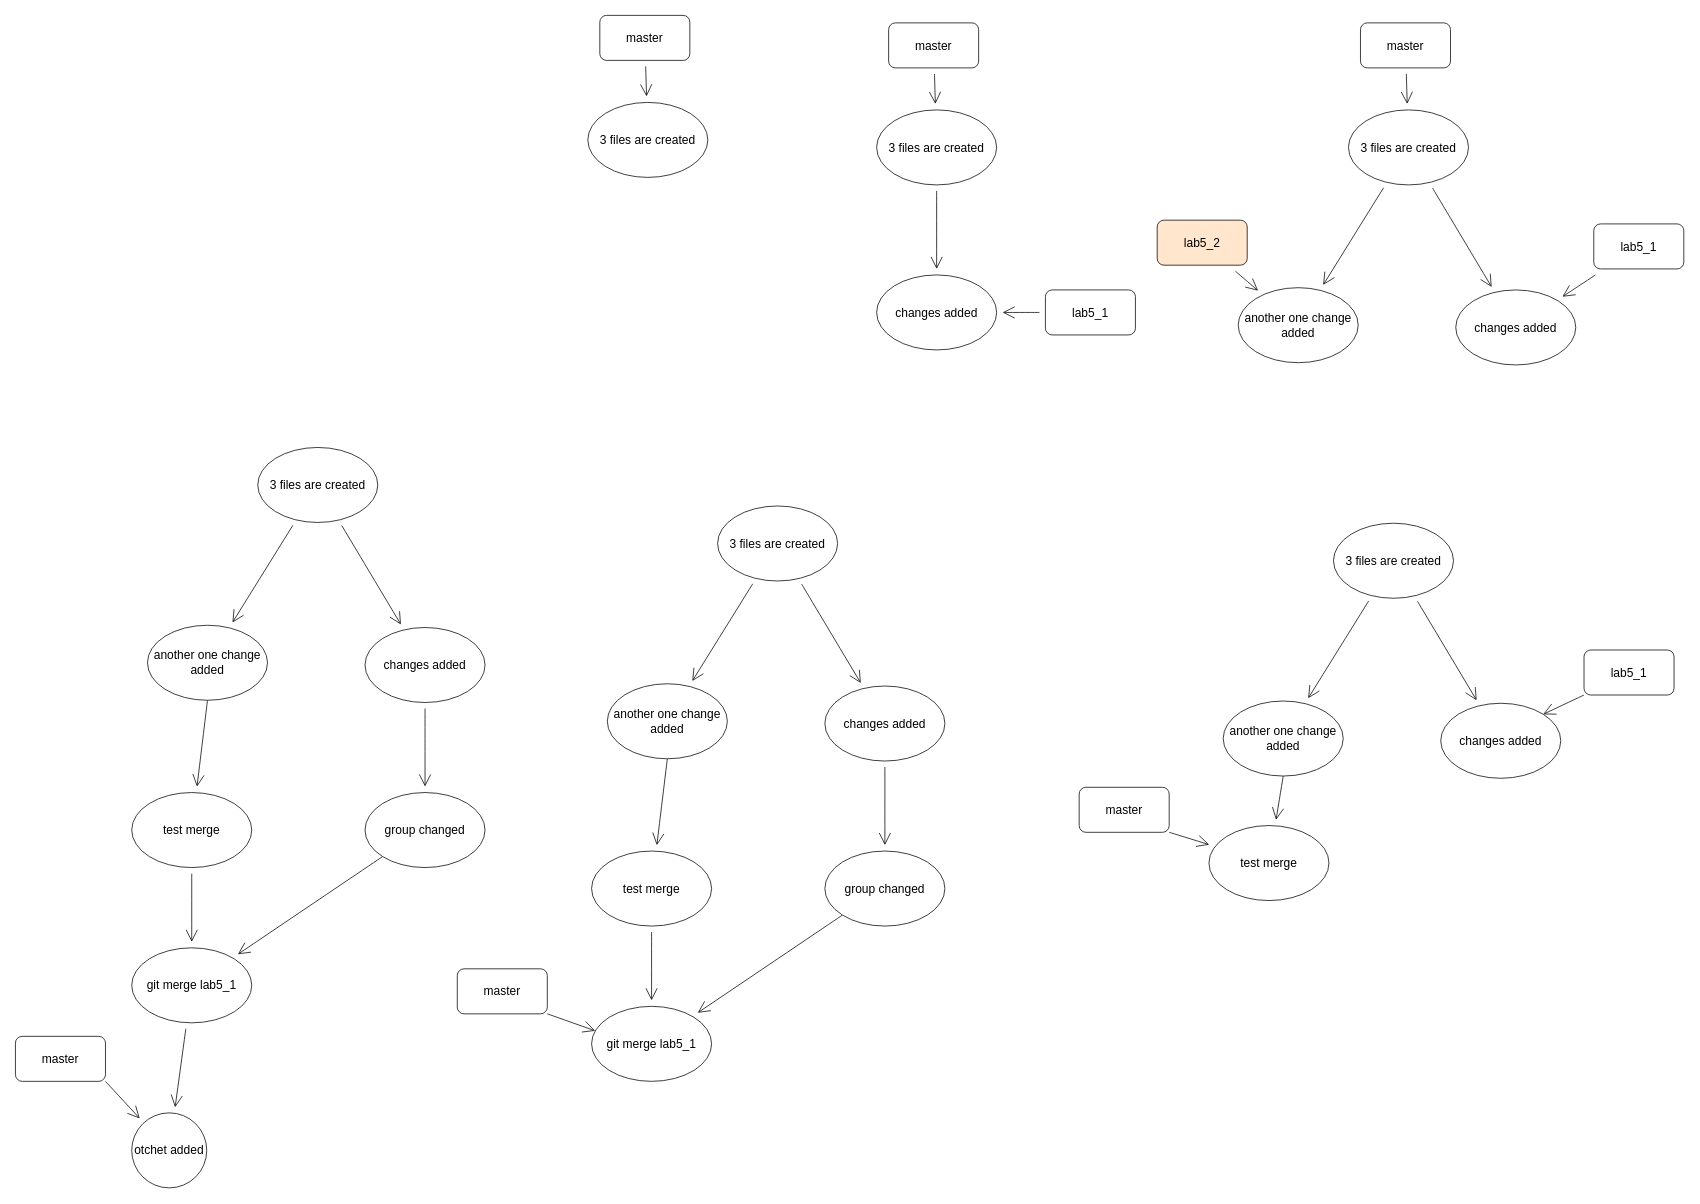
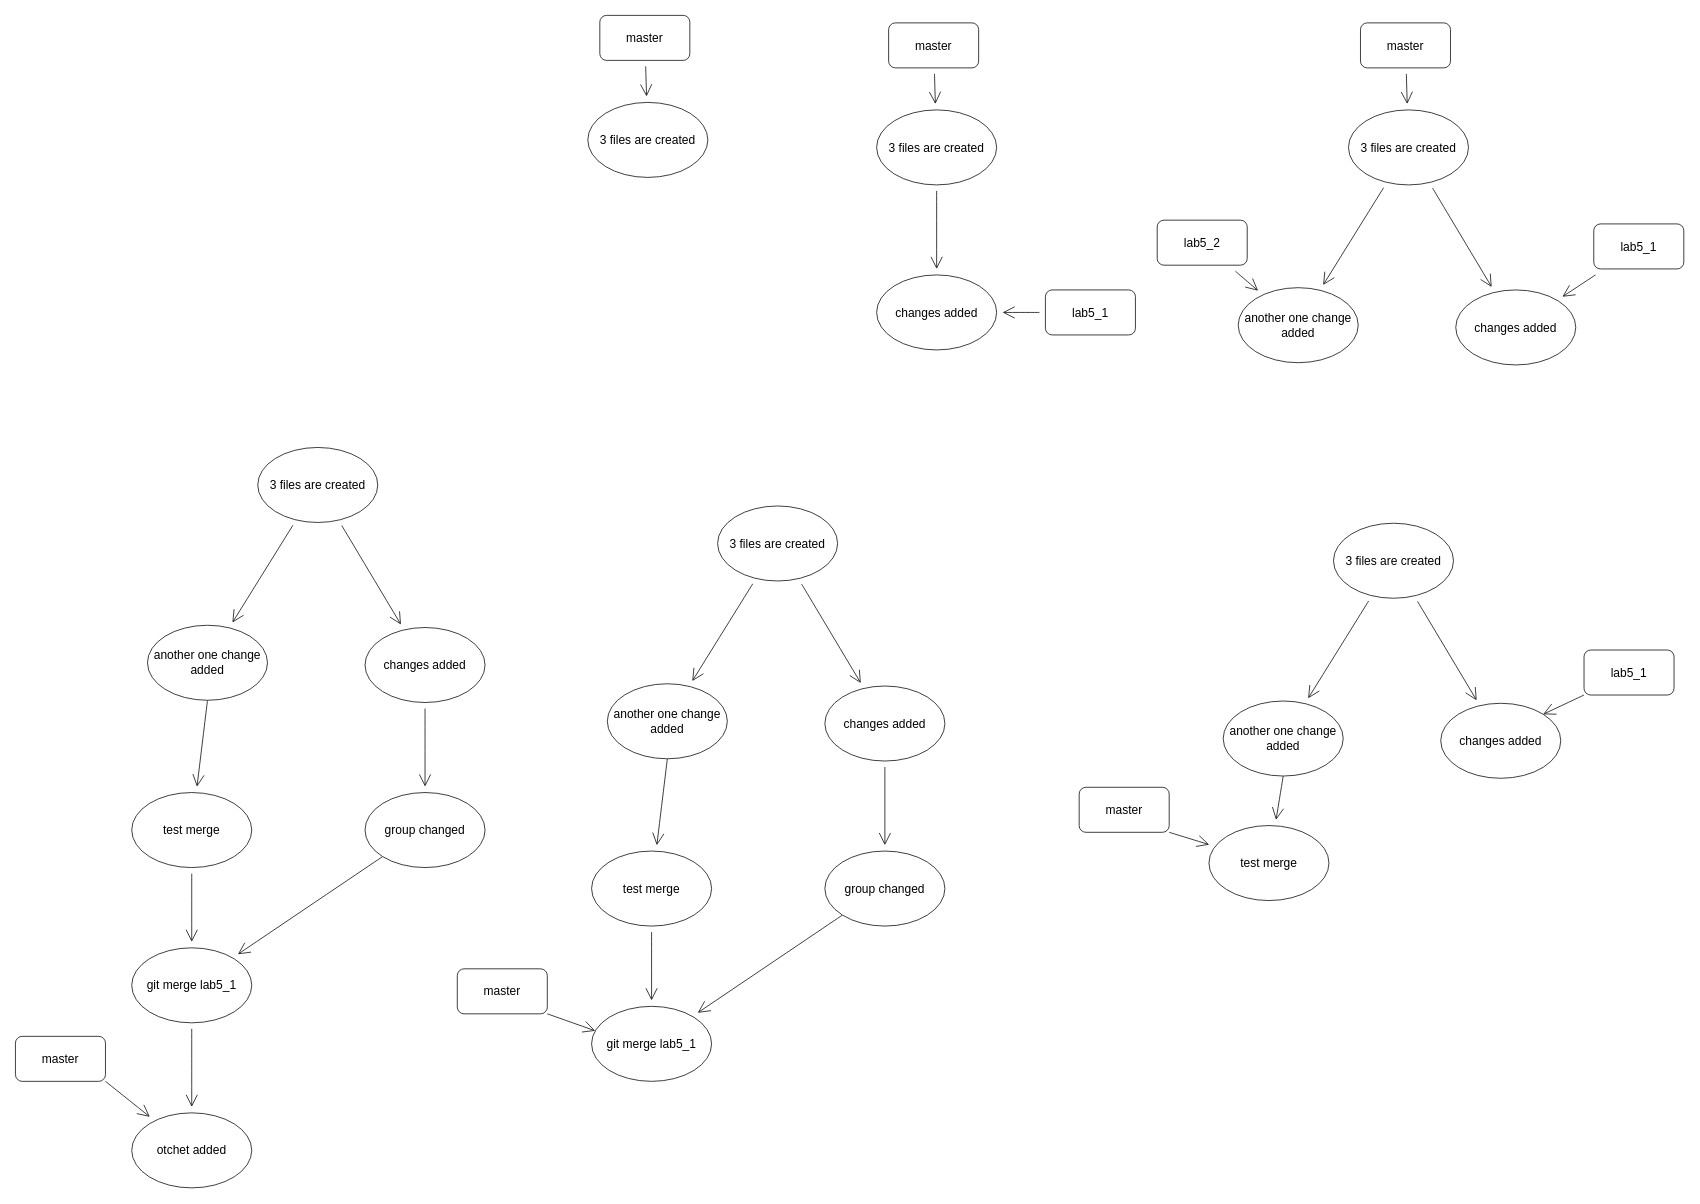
(1202, 243) -> (1202, 243)
(169, 1150) -> (192, 1150)
